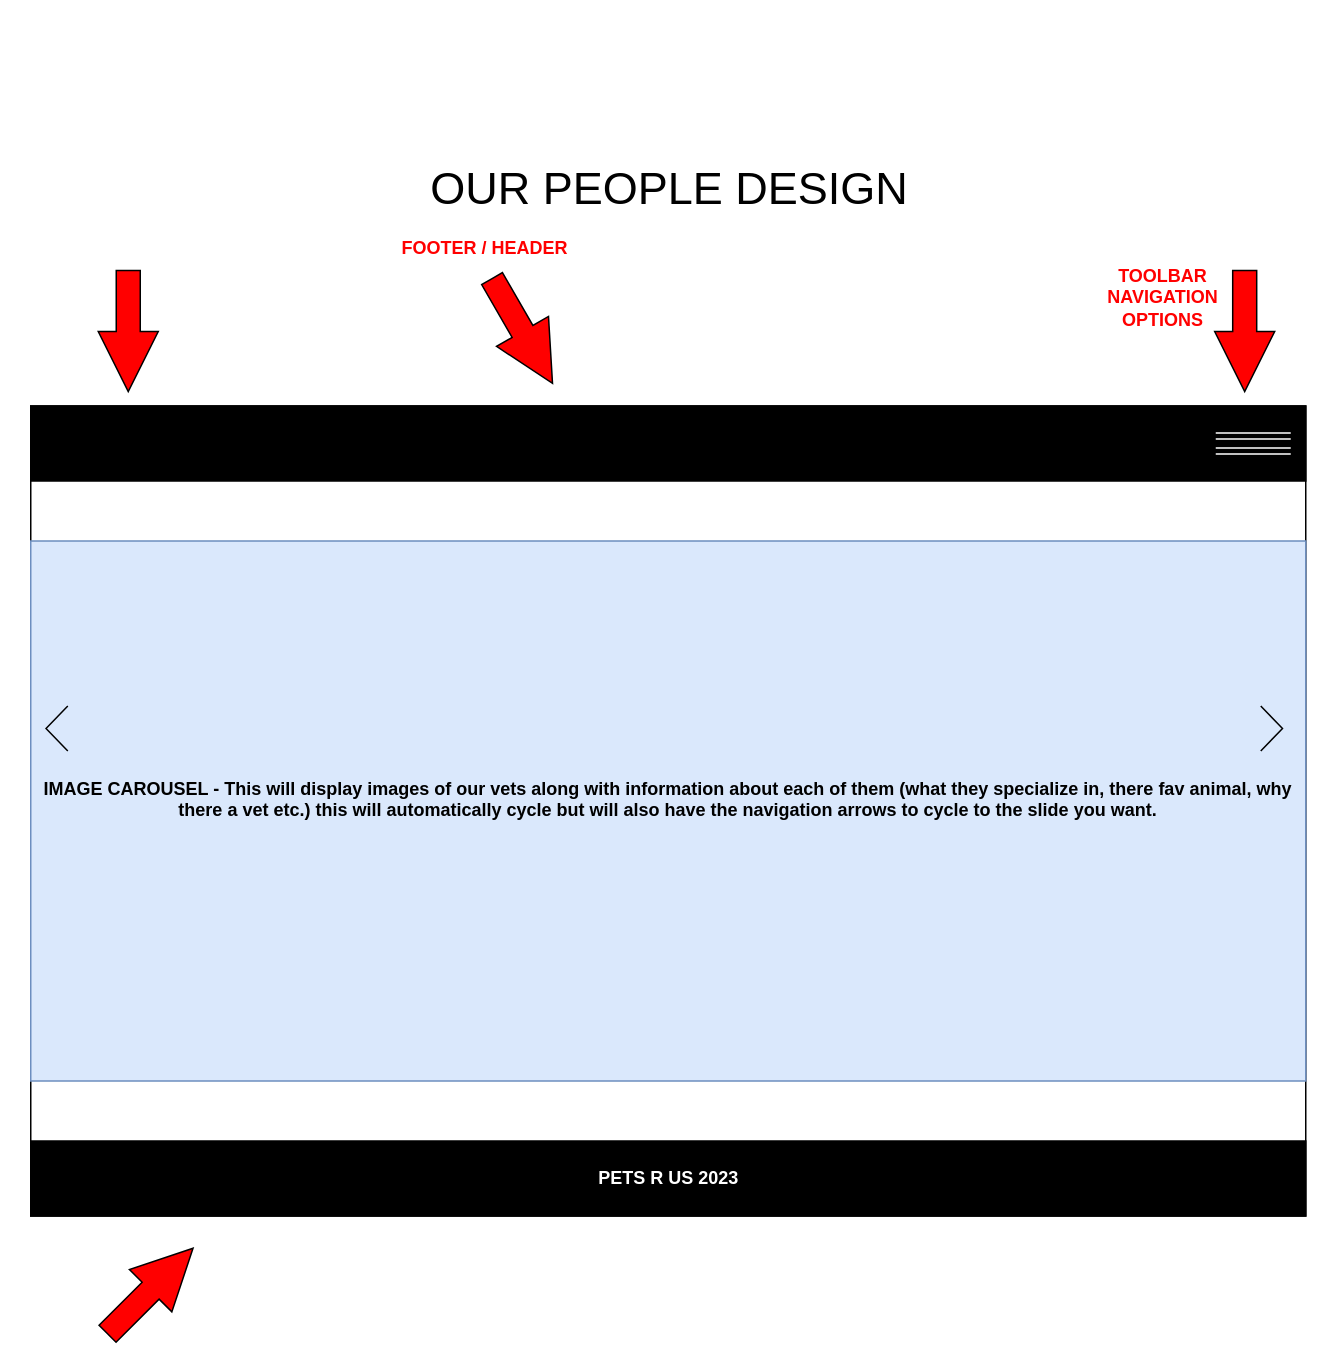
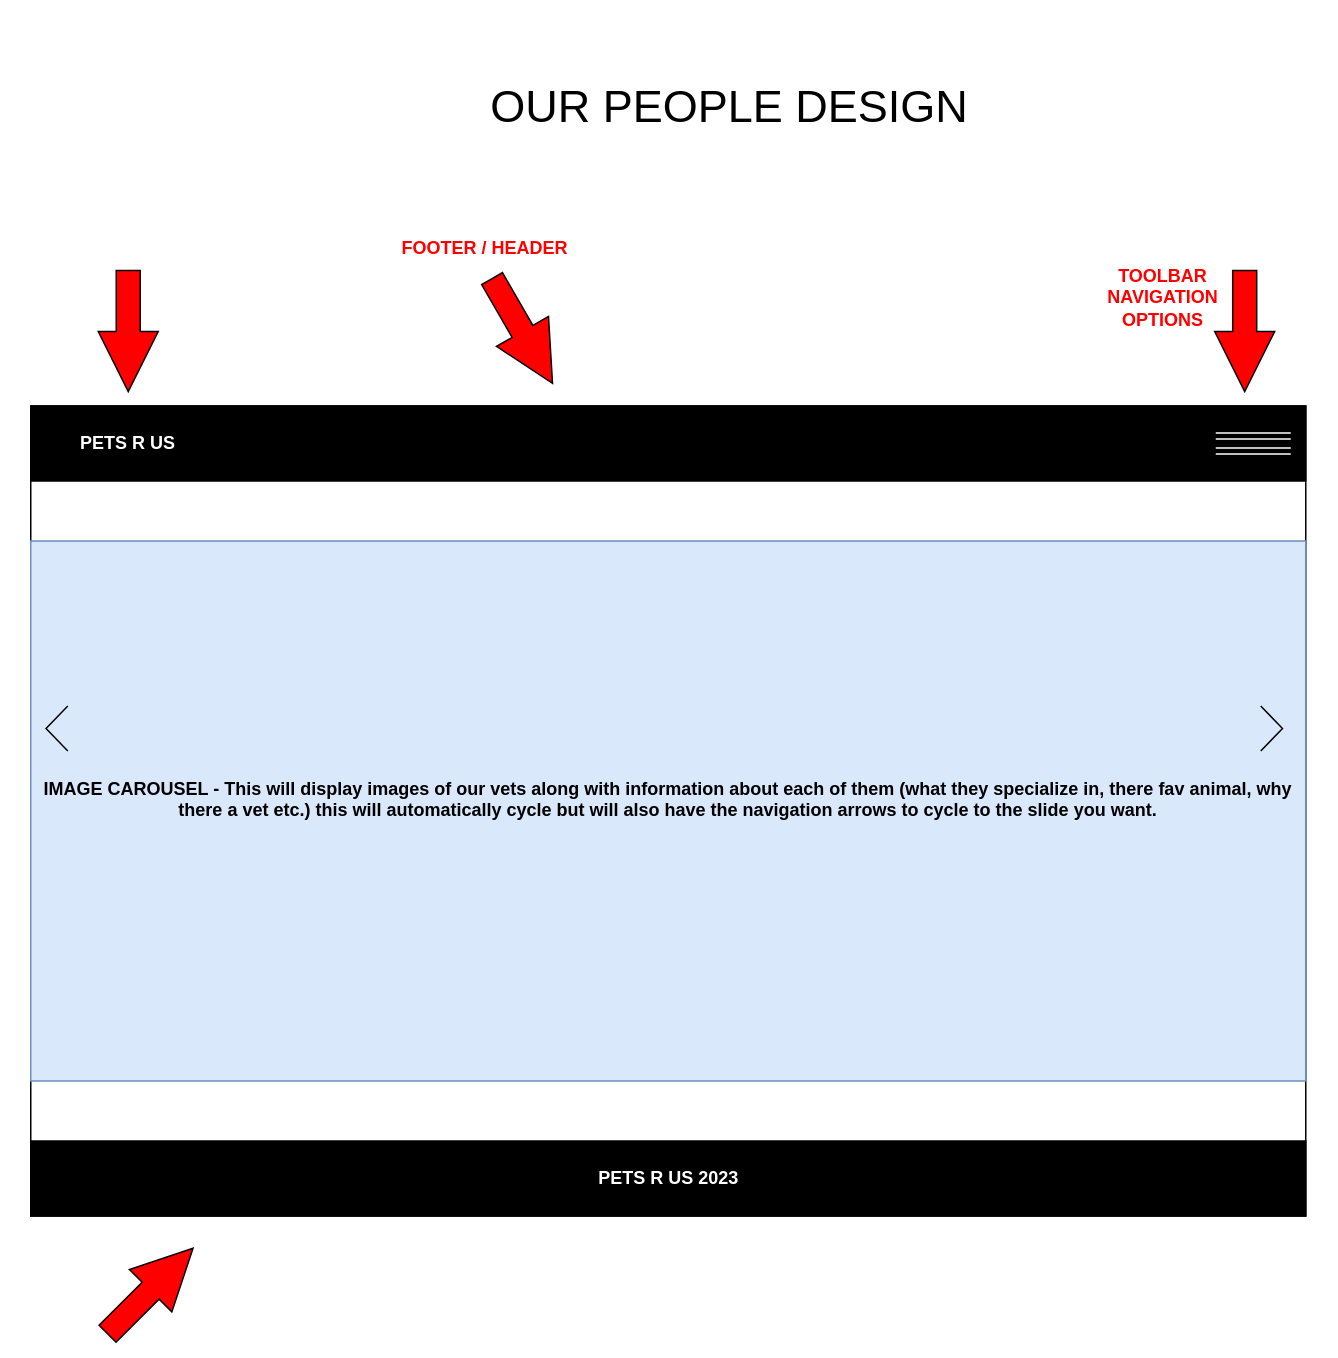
(669, 188) -> (729, 106)
none -> (128, 443)
